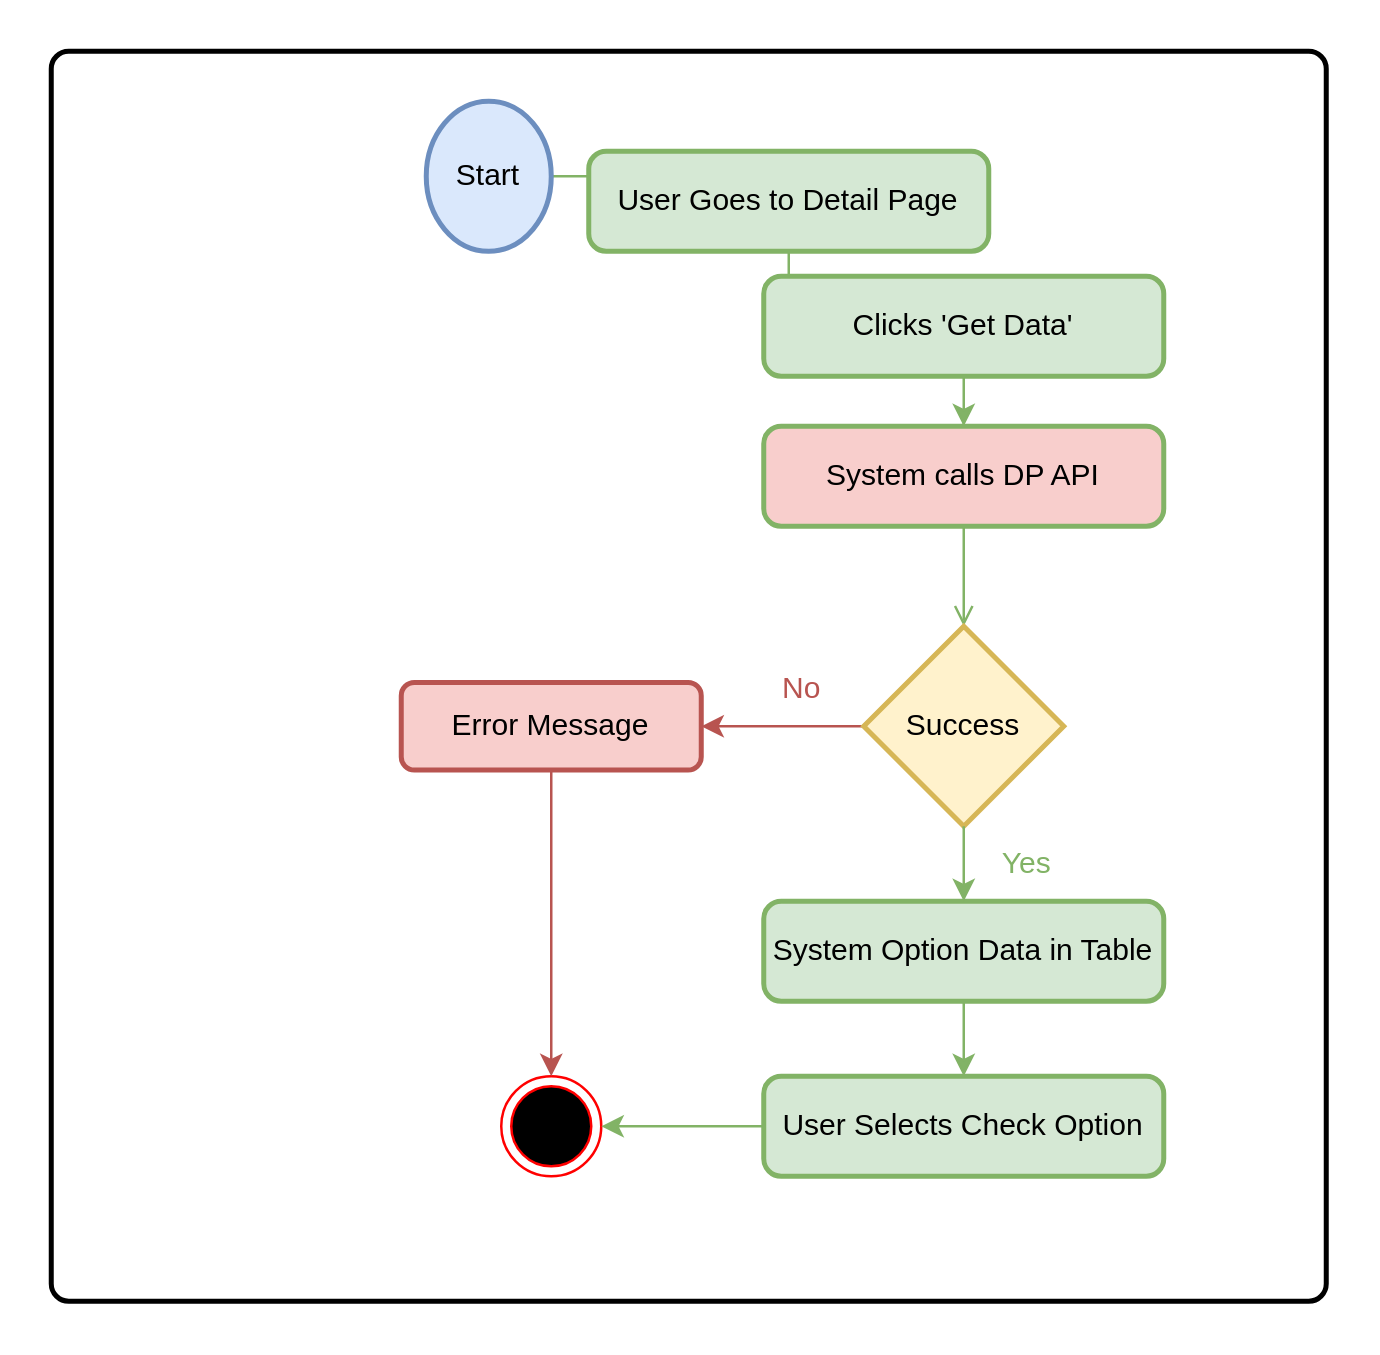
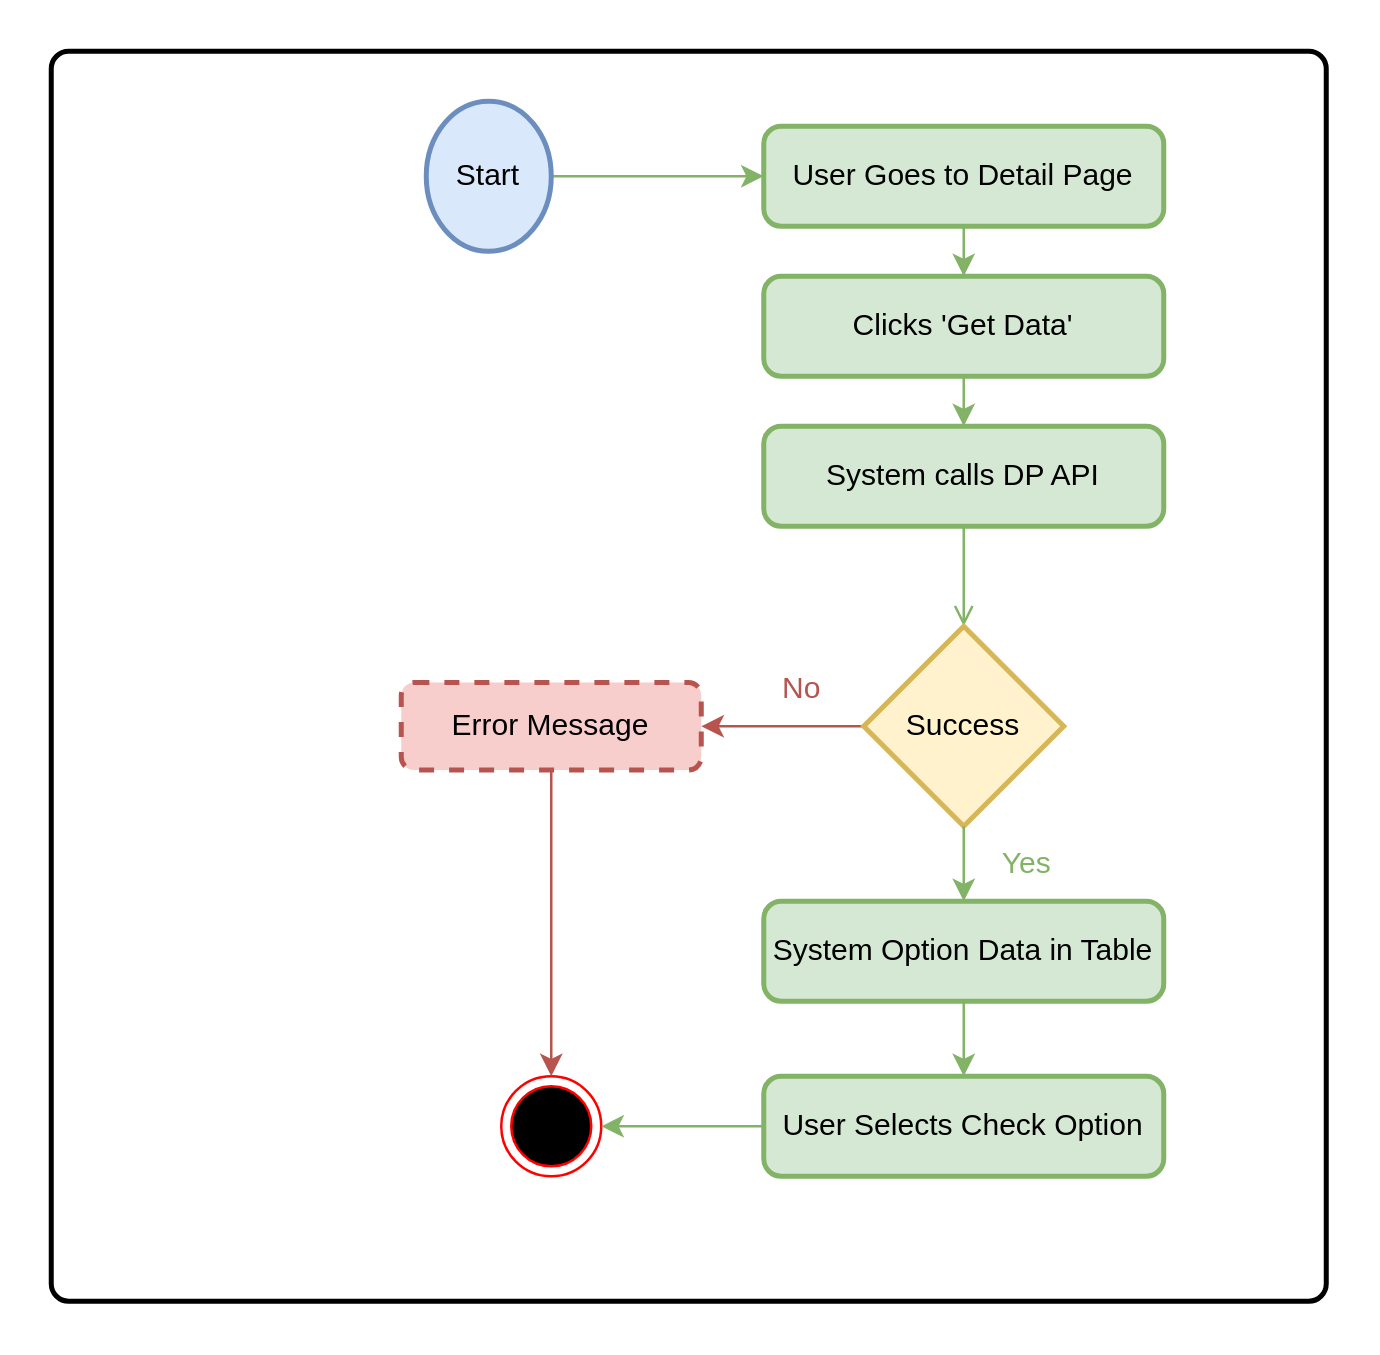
(789, 201) -> (964, 176)
(964, 476) -> (964, 476)
(551, 726) -> (551, 726)
